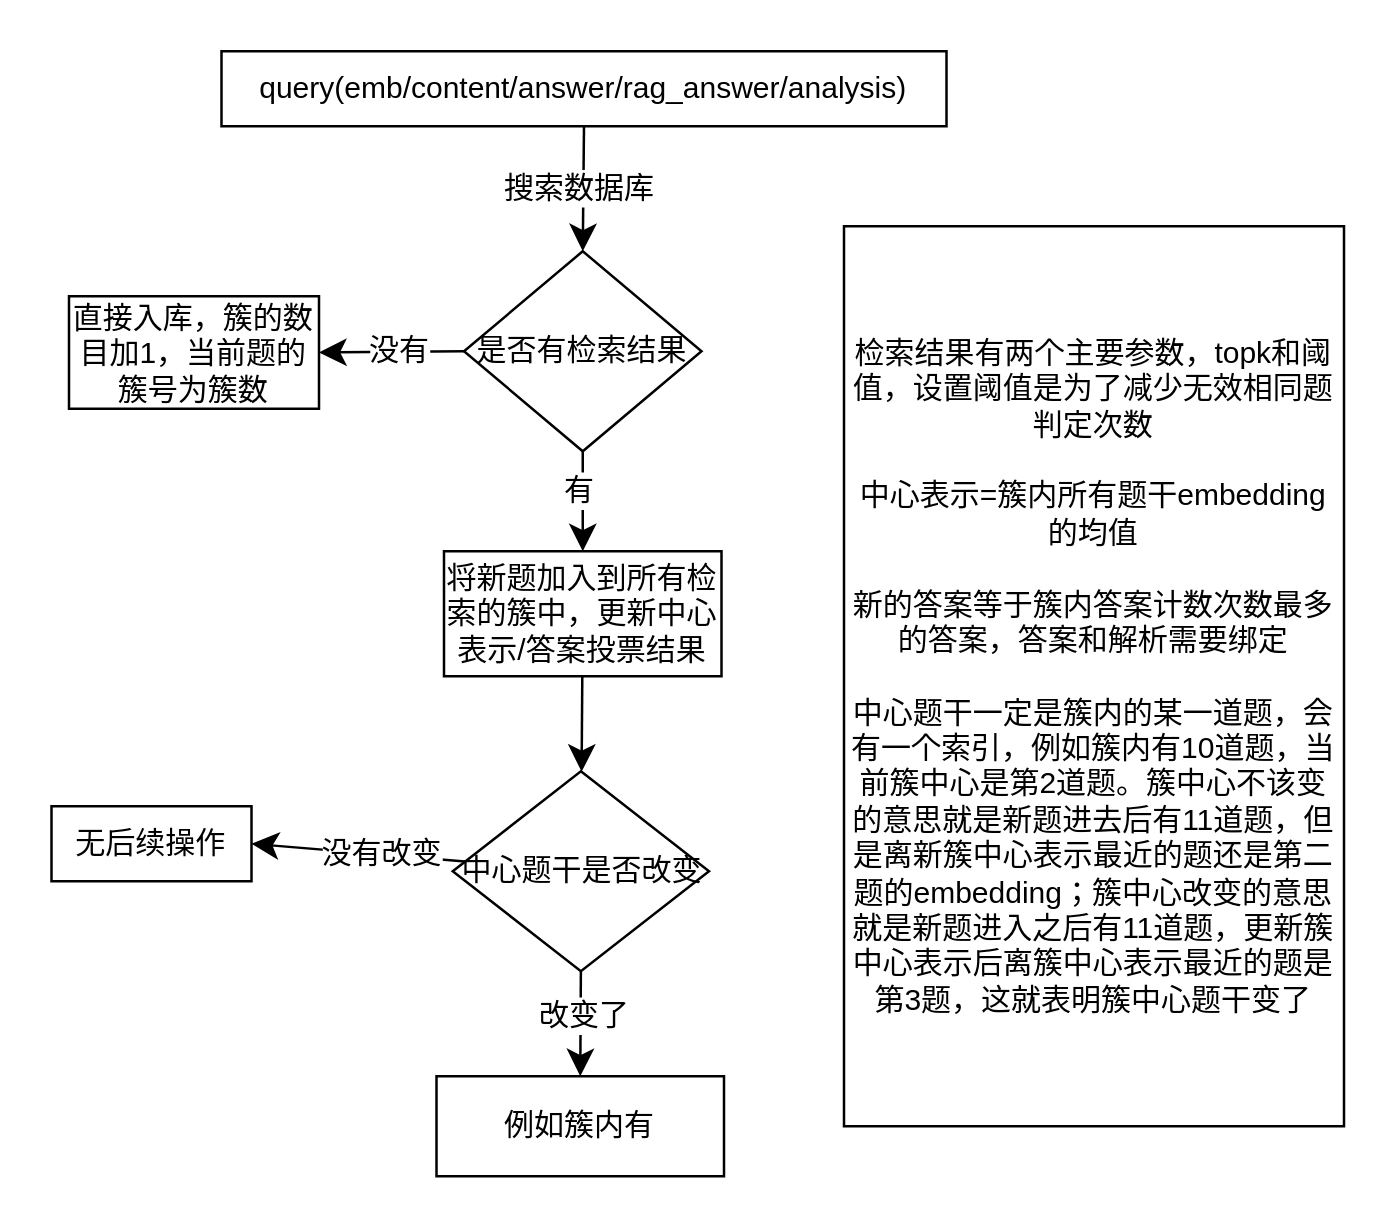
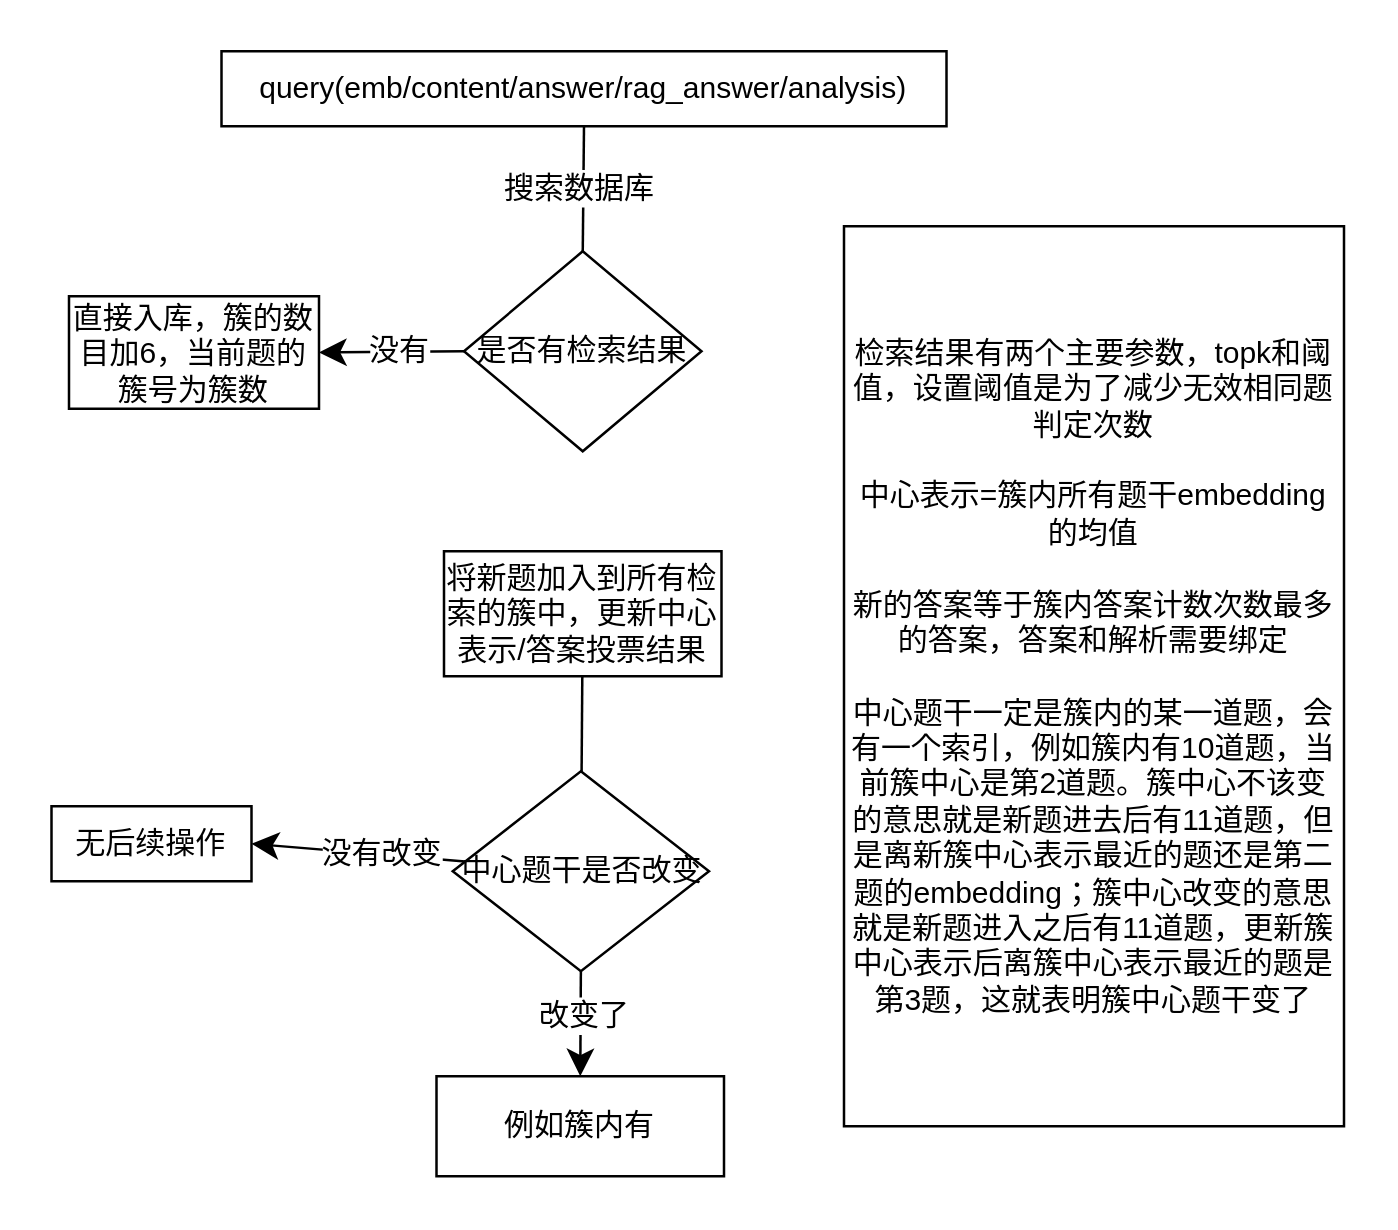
(583, 229) -> (583, 238)
(194, 354) -> (194, 354)
(583, 492) -> none
(582, 749) -> (581, 759)
